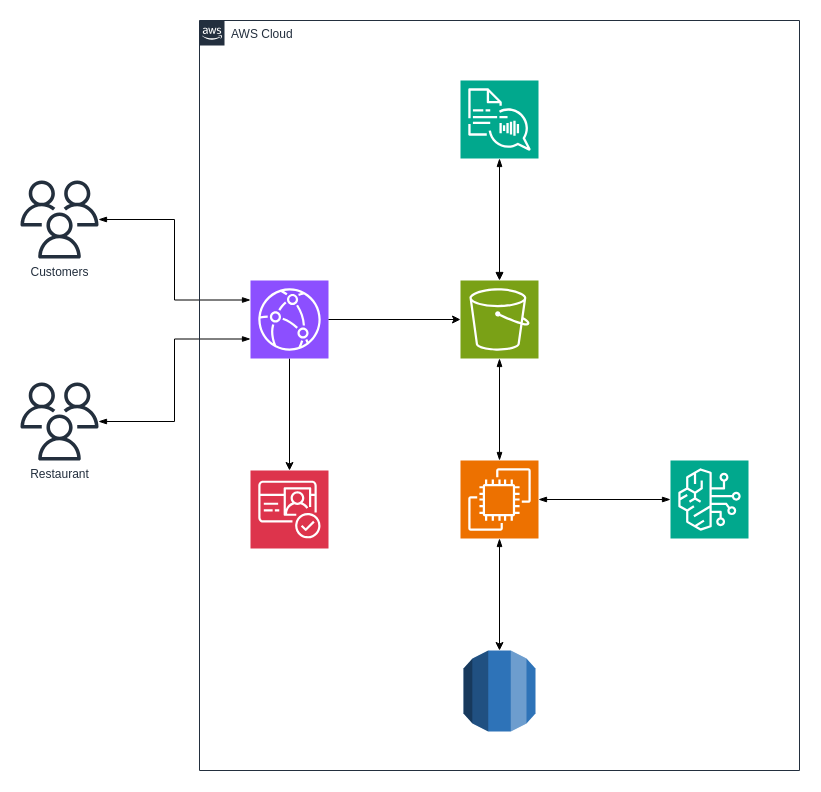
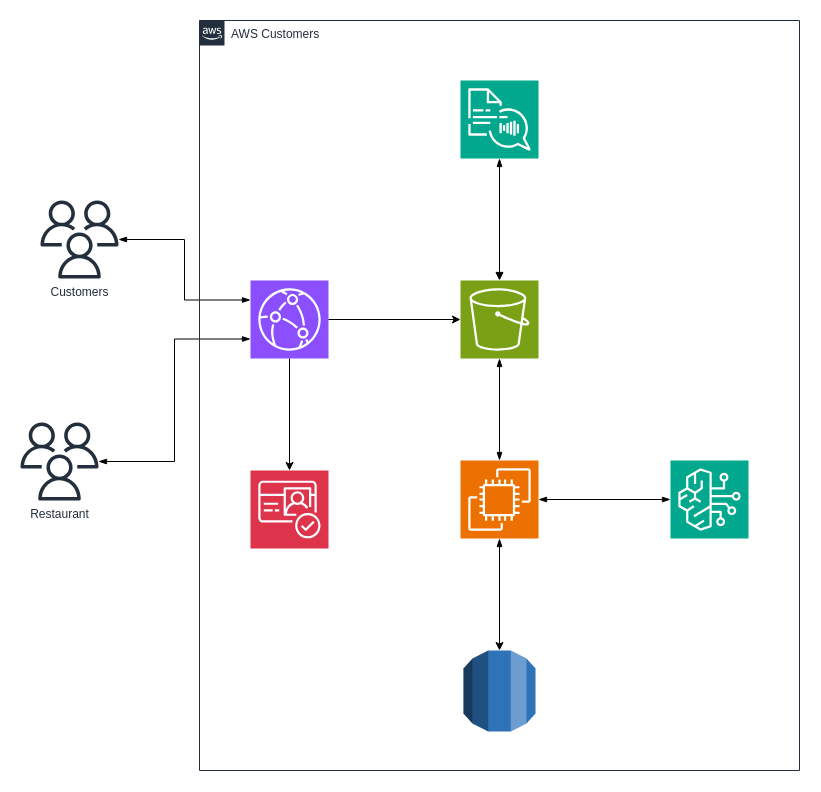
(259, 35) -> (274, 35)
(60, 220) -> (80, 240)
(60, 422) -> (60, 462)
